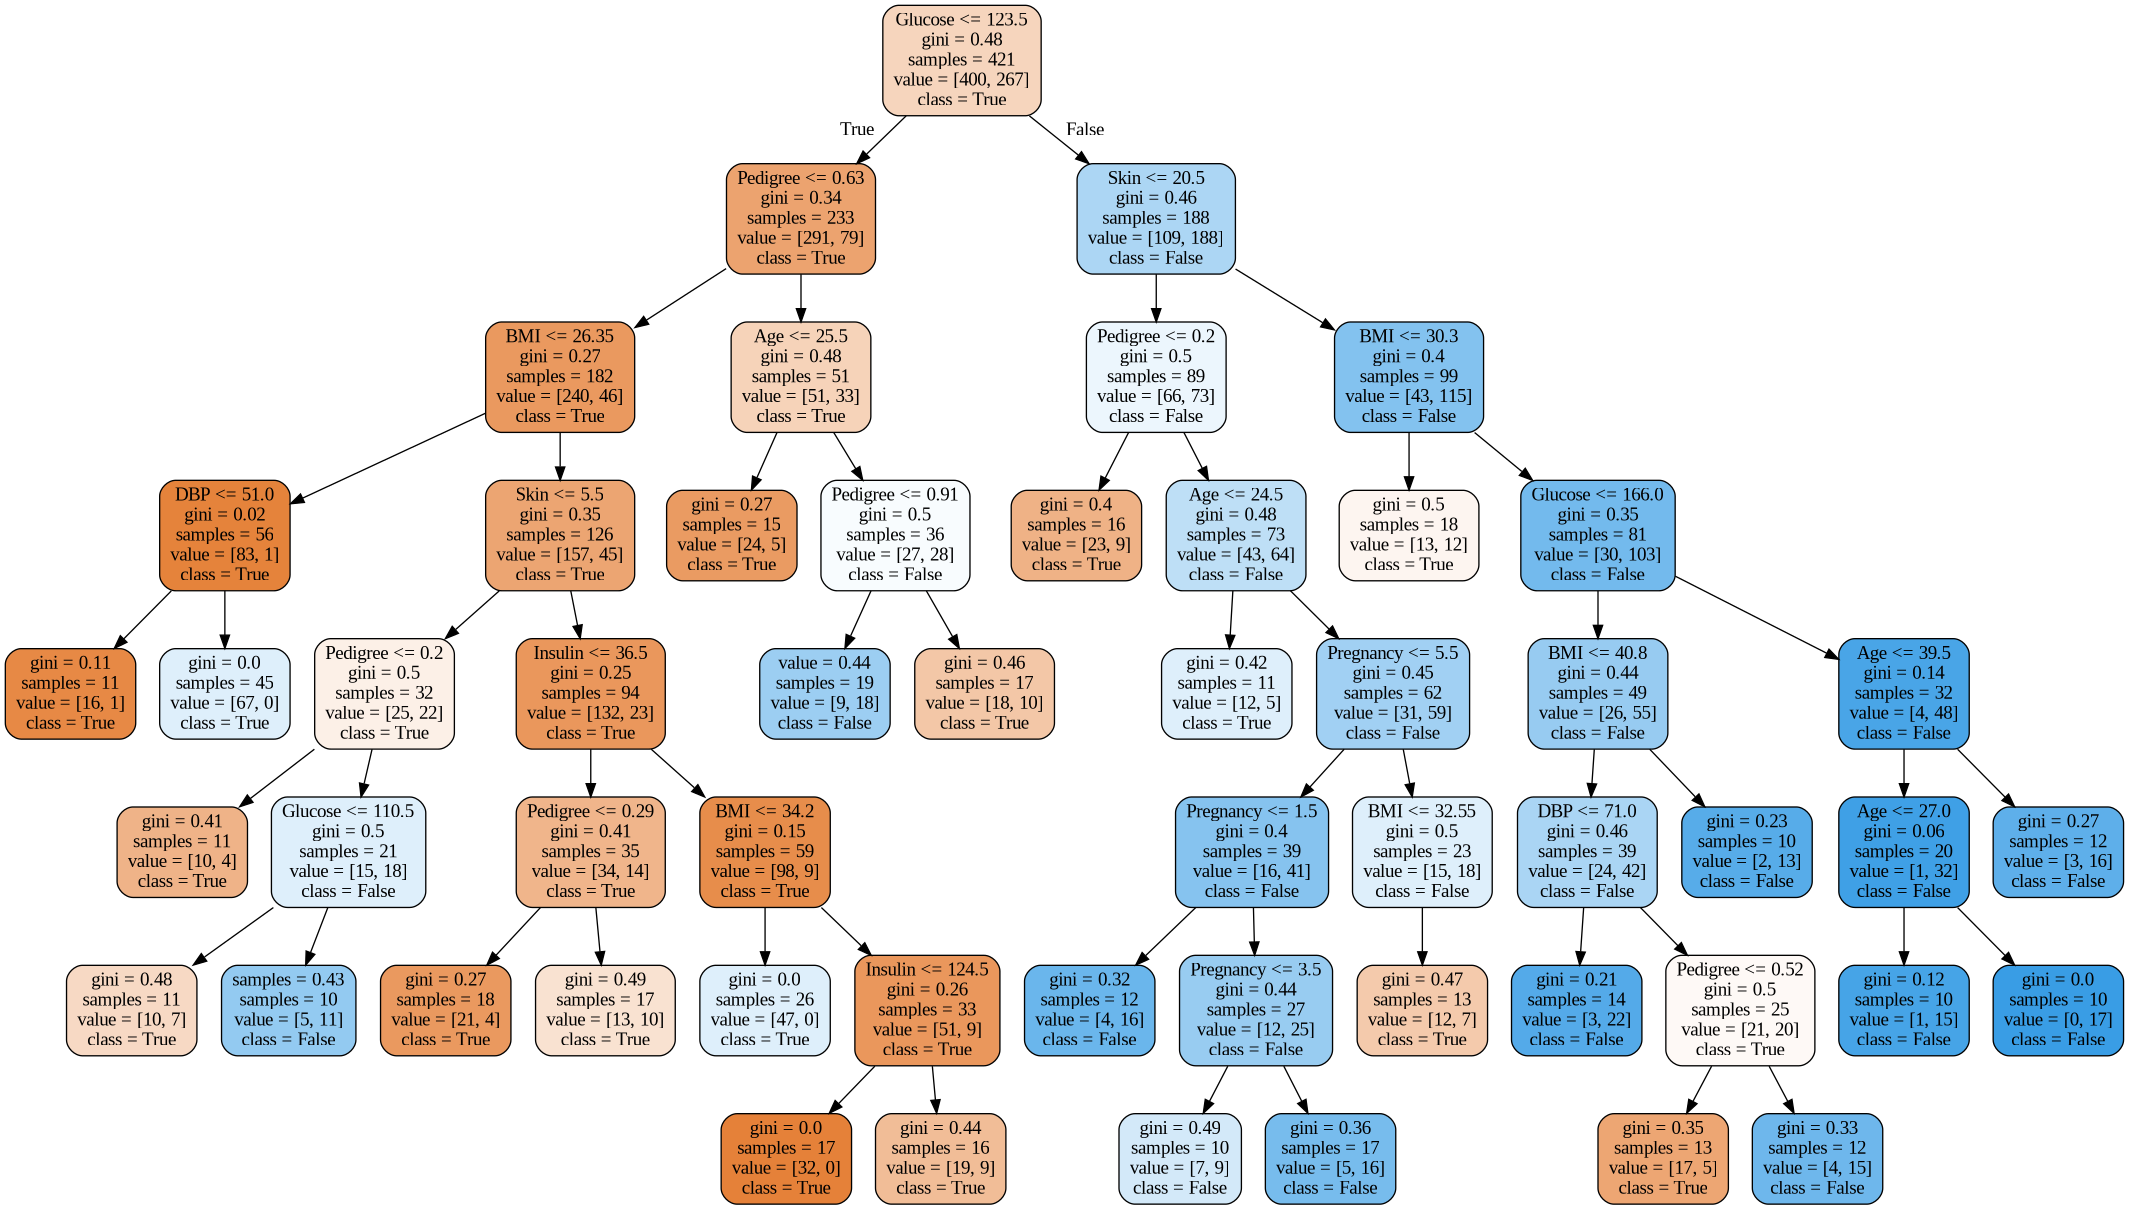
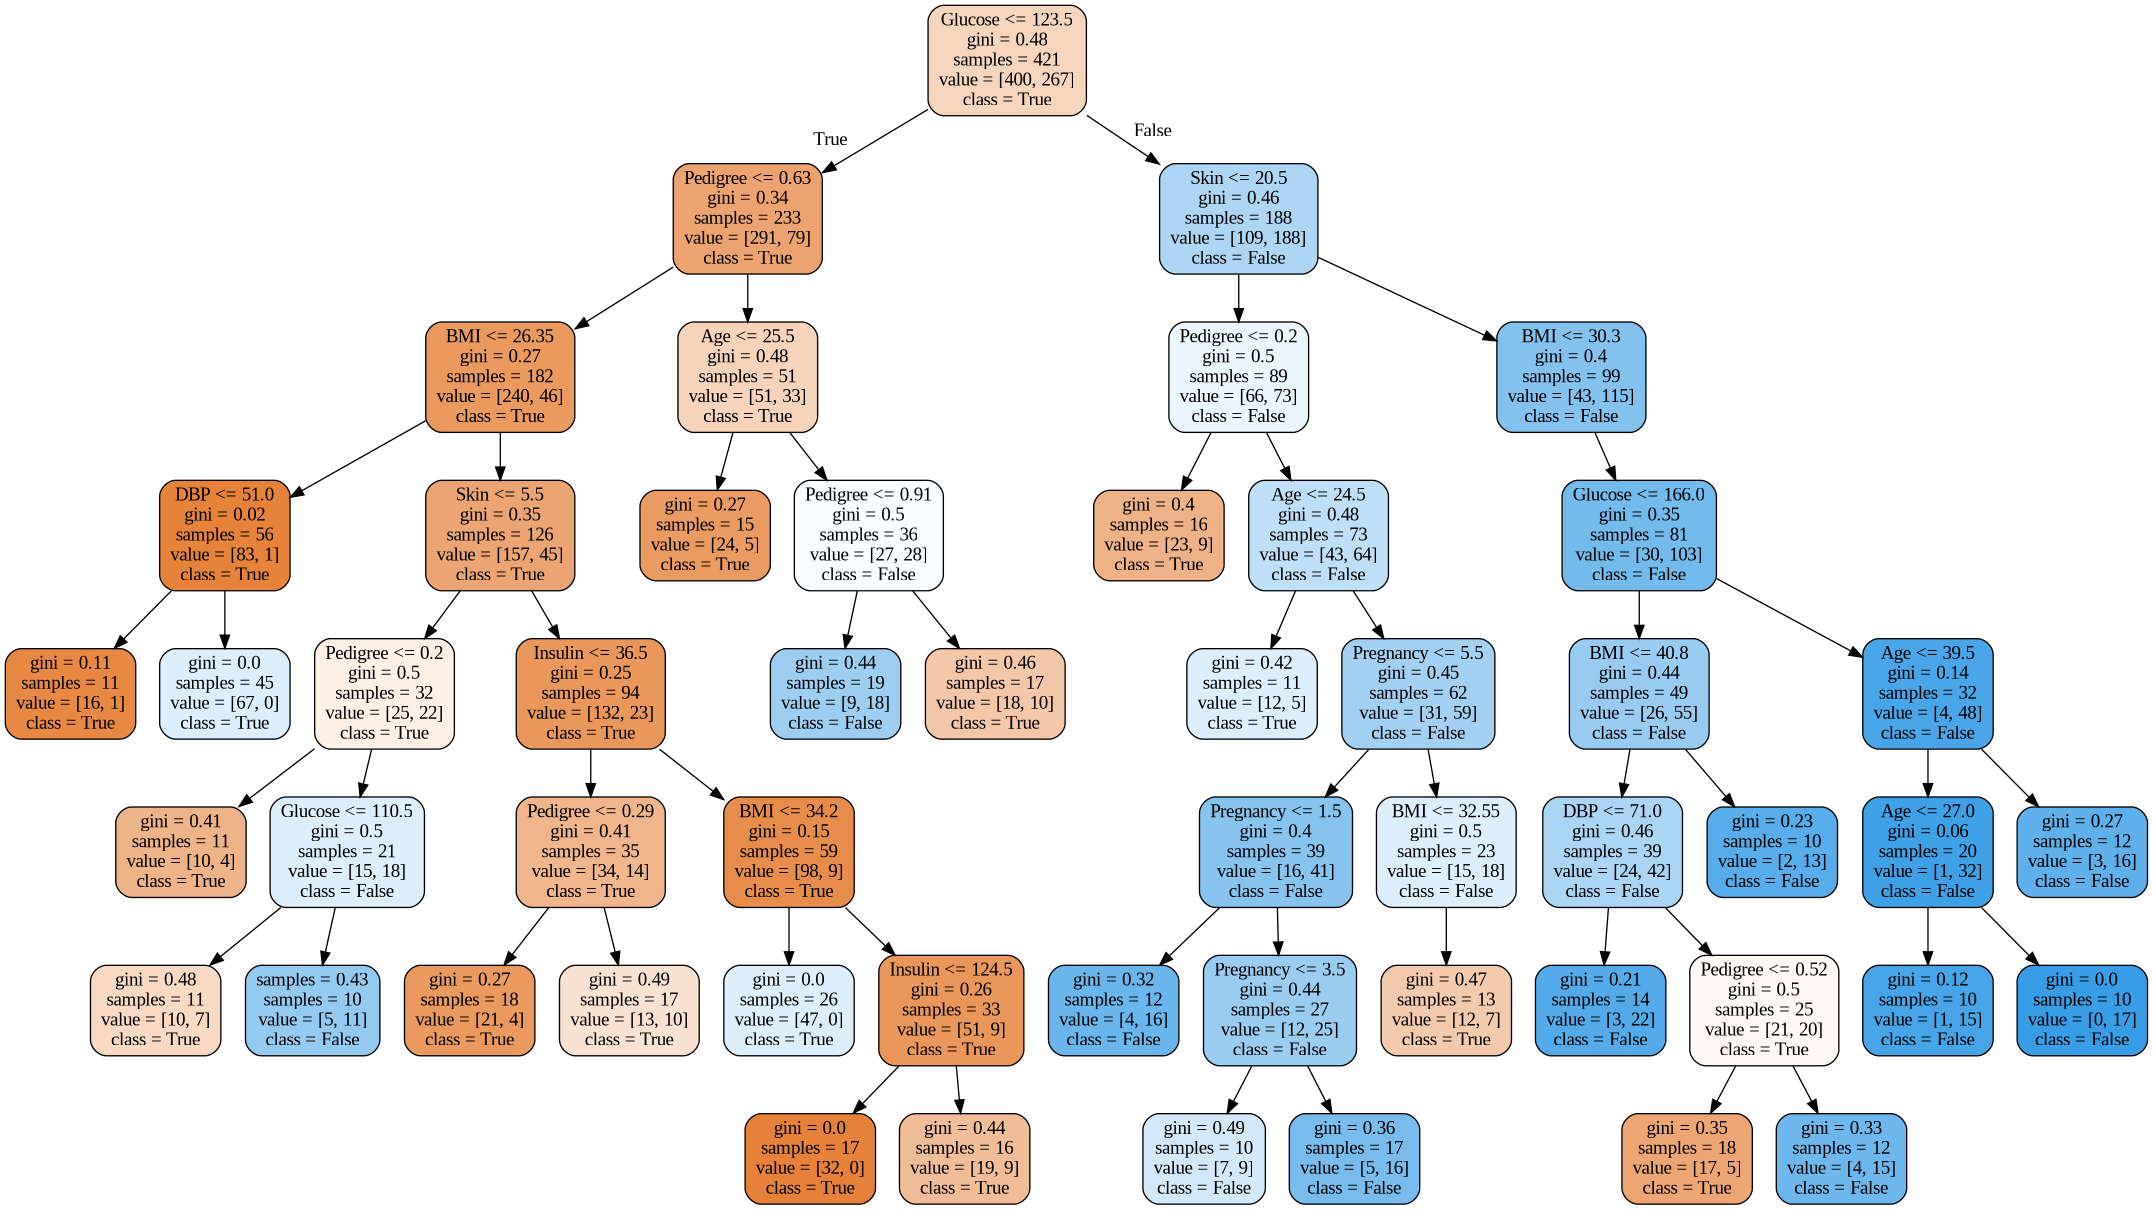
(1409, 536) -> none
(825, 694) -> (836, 694)
(1663, 1159) -> (1687, 1159)
